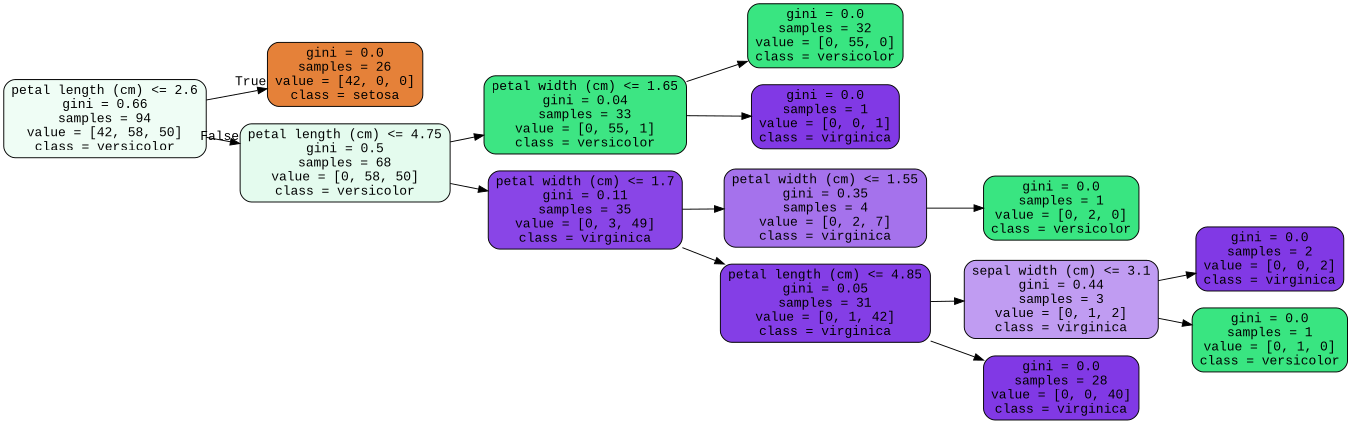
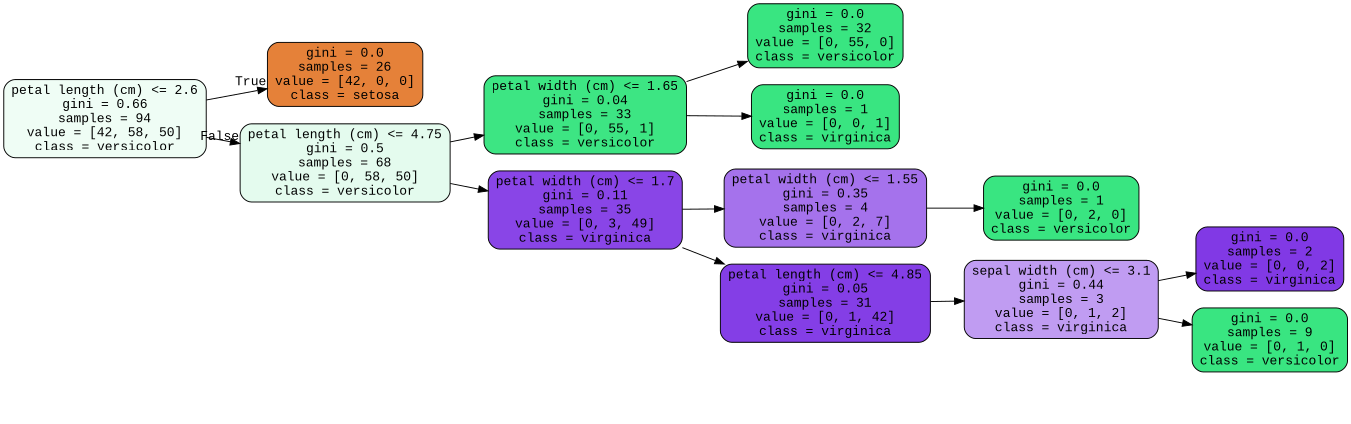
(825, 117) -> (825, 117)
(1270, 340) -> (1270, 340)
(1061, 388) -> none
